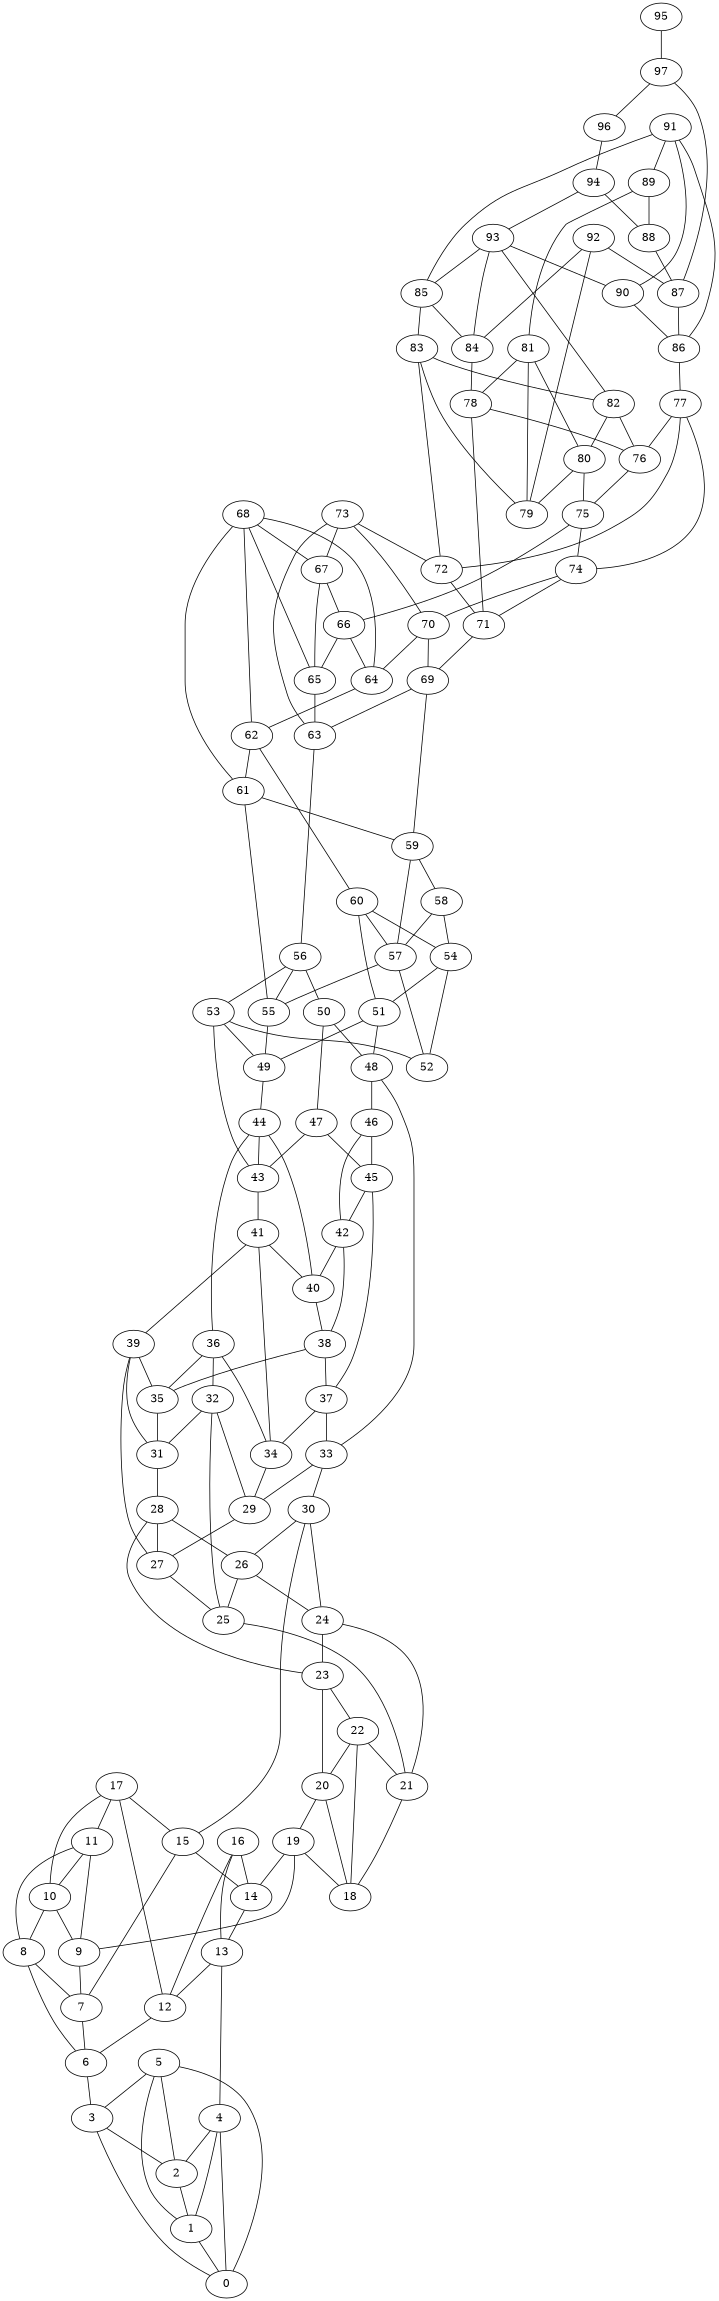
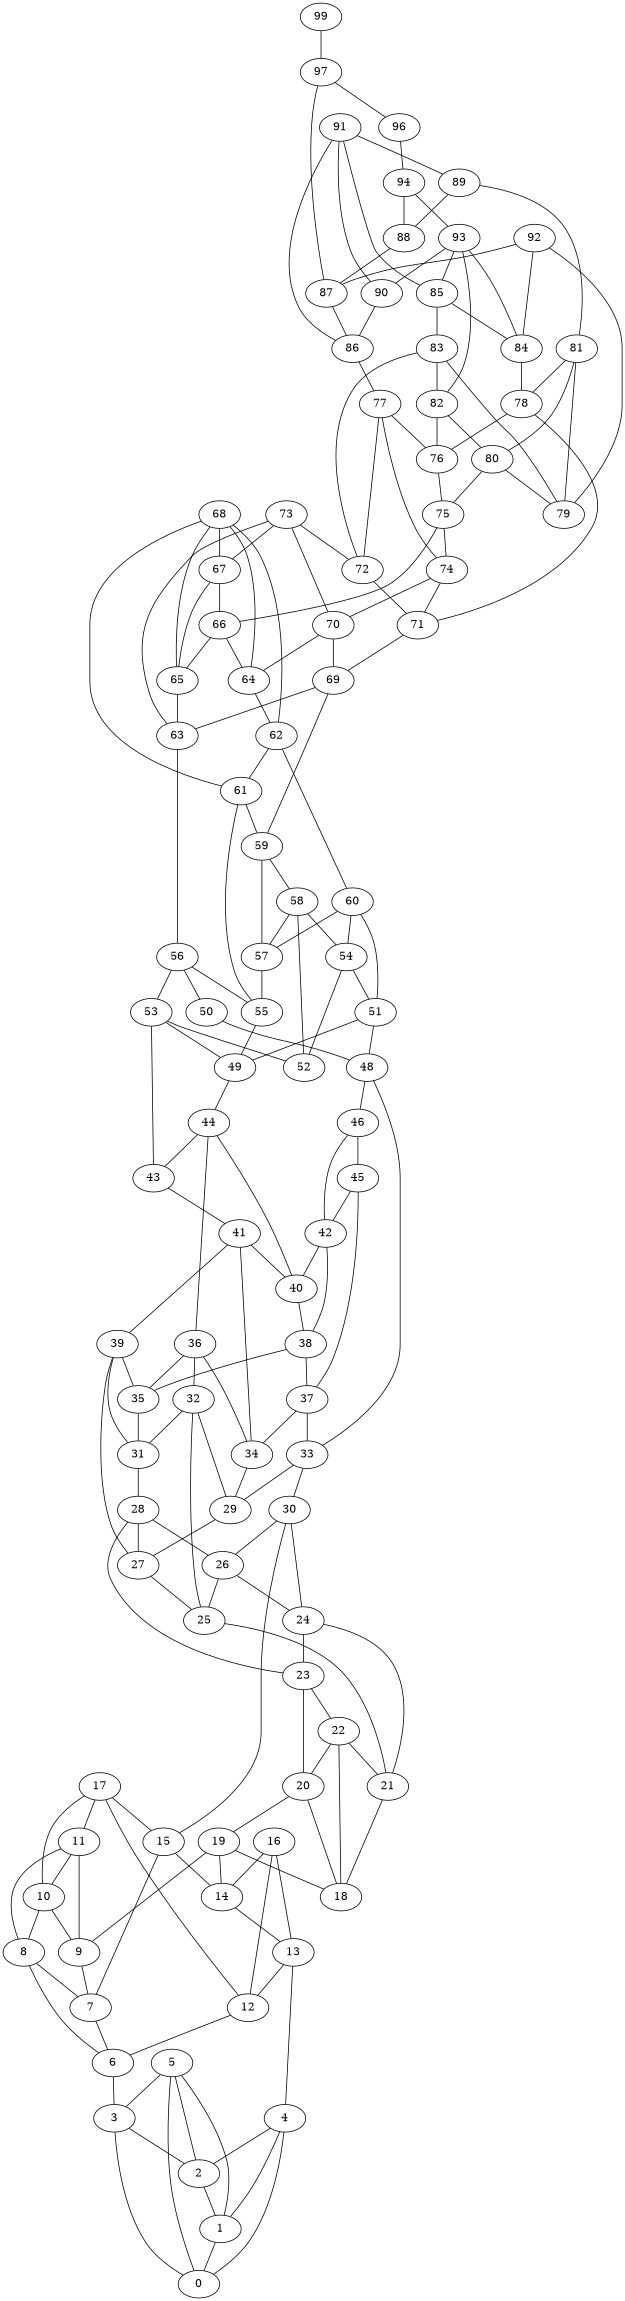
(661, 17) -> (321, 17)
(411, 1012) -> (301, 985)
(316, 1123) -> none
